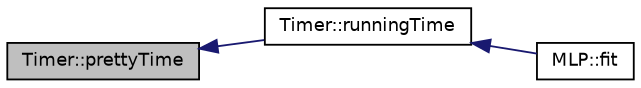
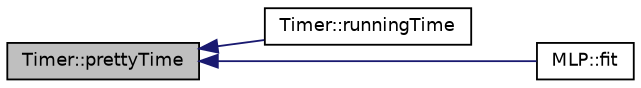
(513, 50) -> (377, 61)
